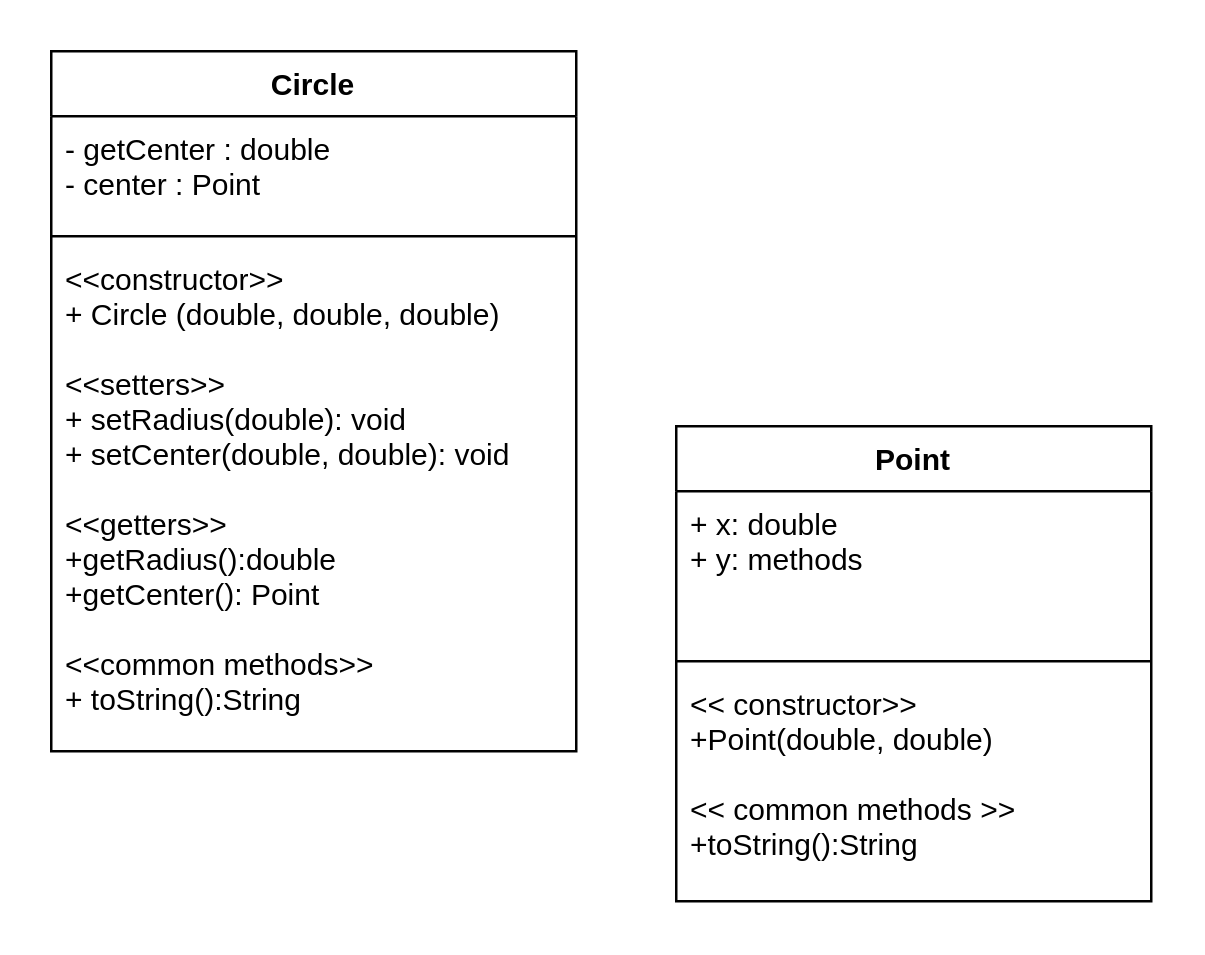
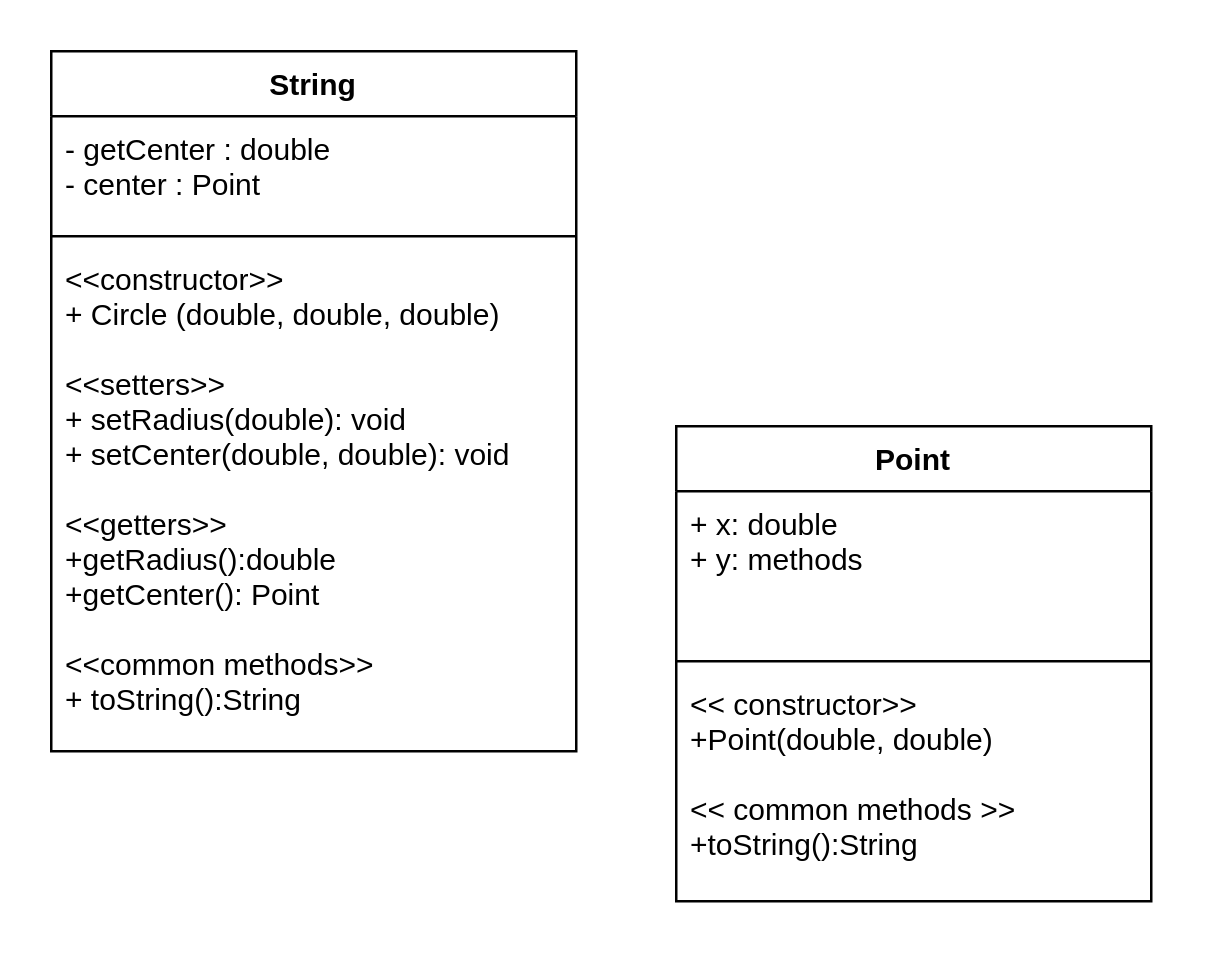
(313, 85) -> (313, 85)
